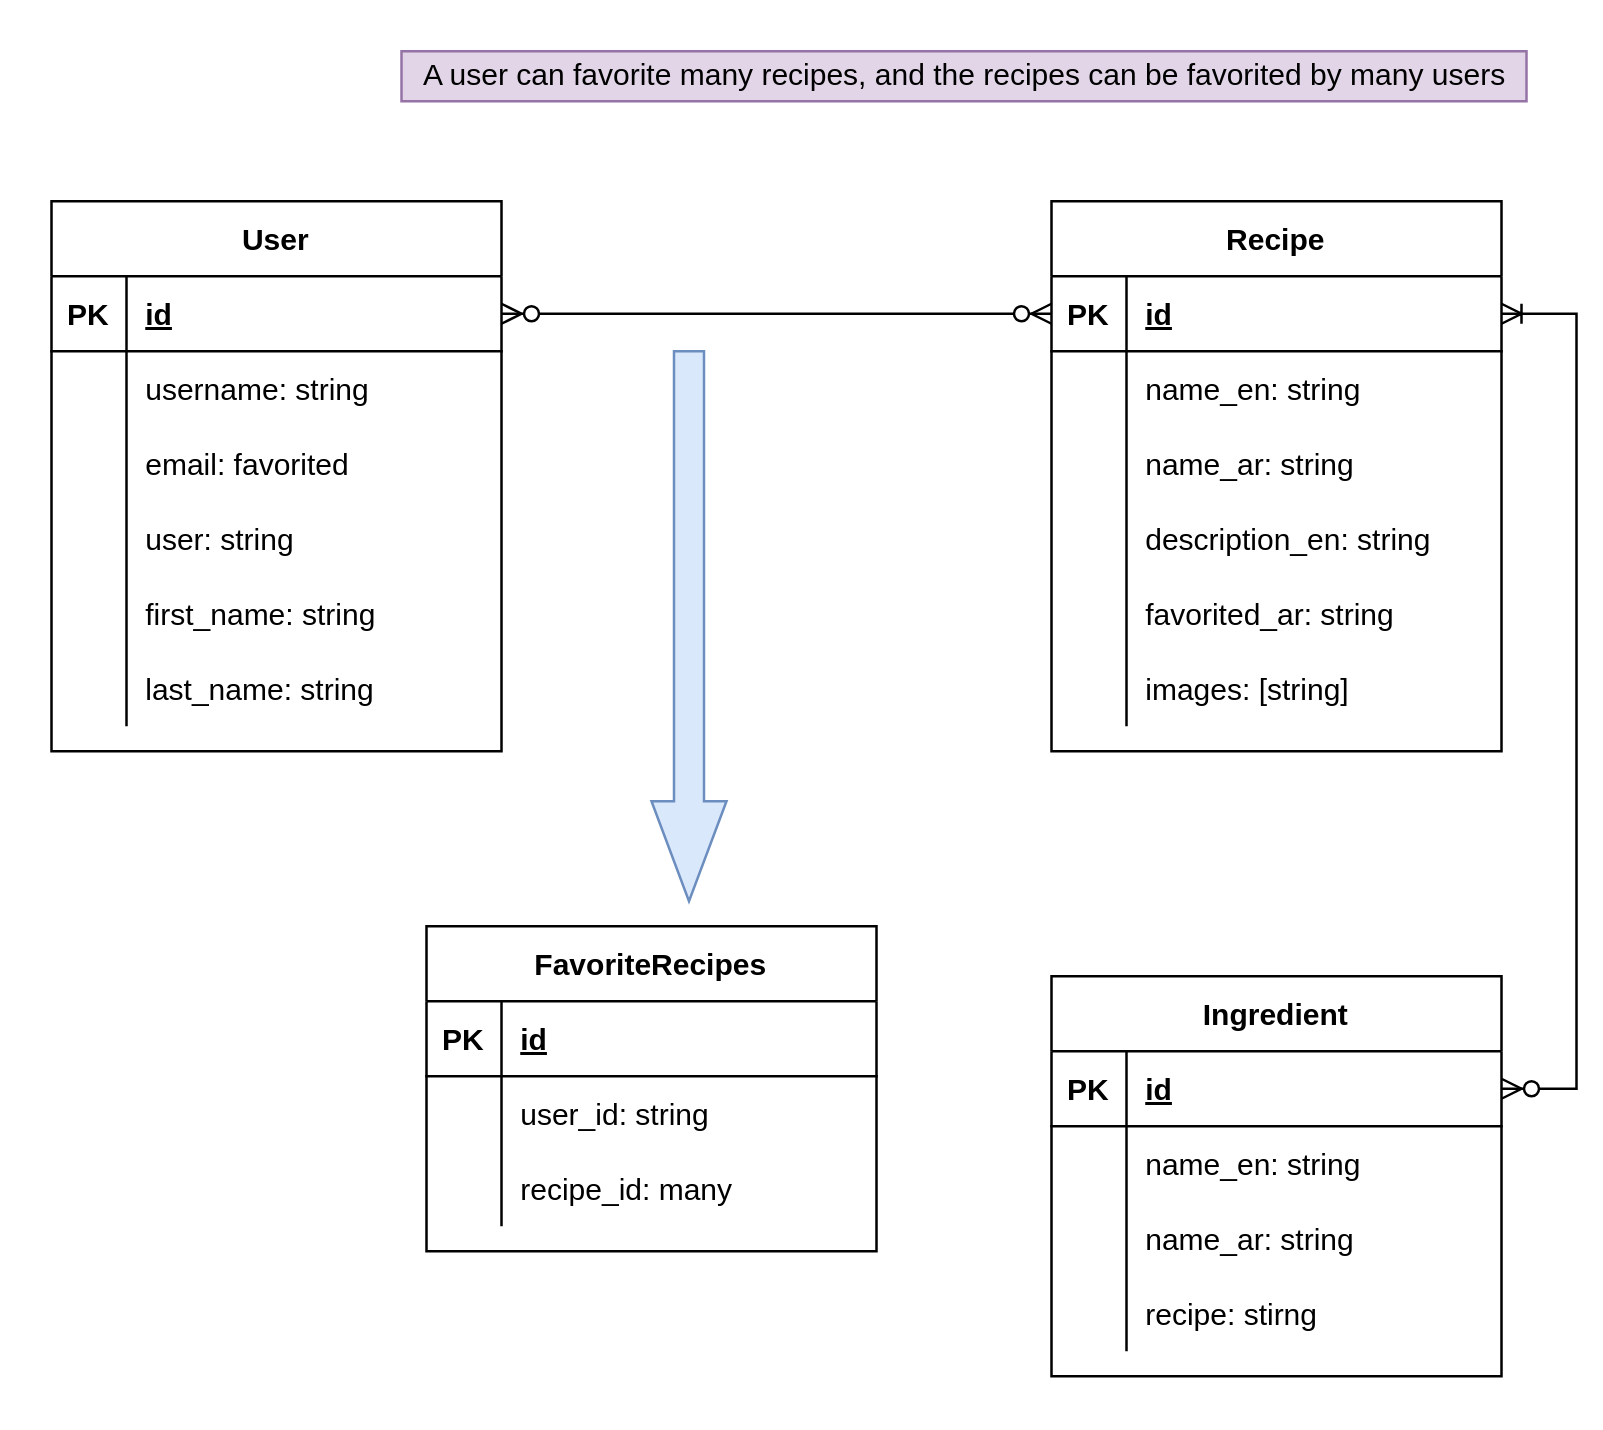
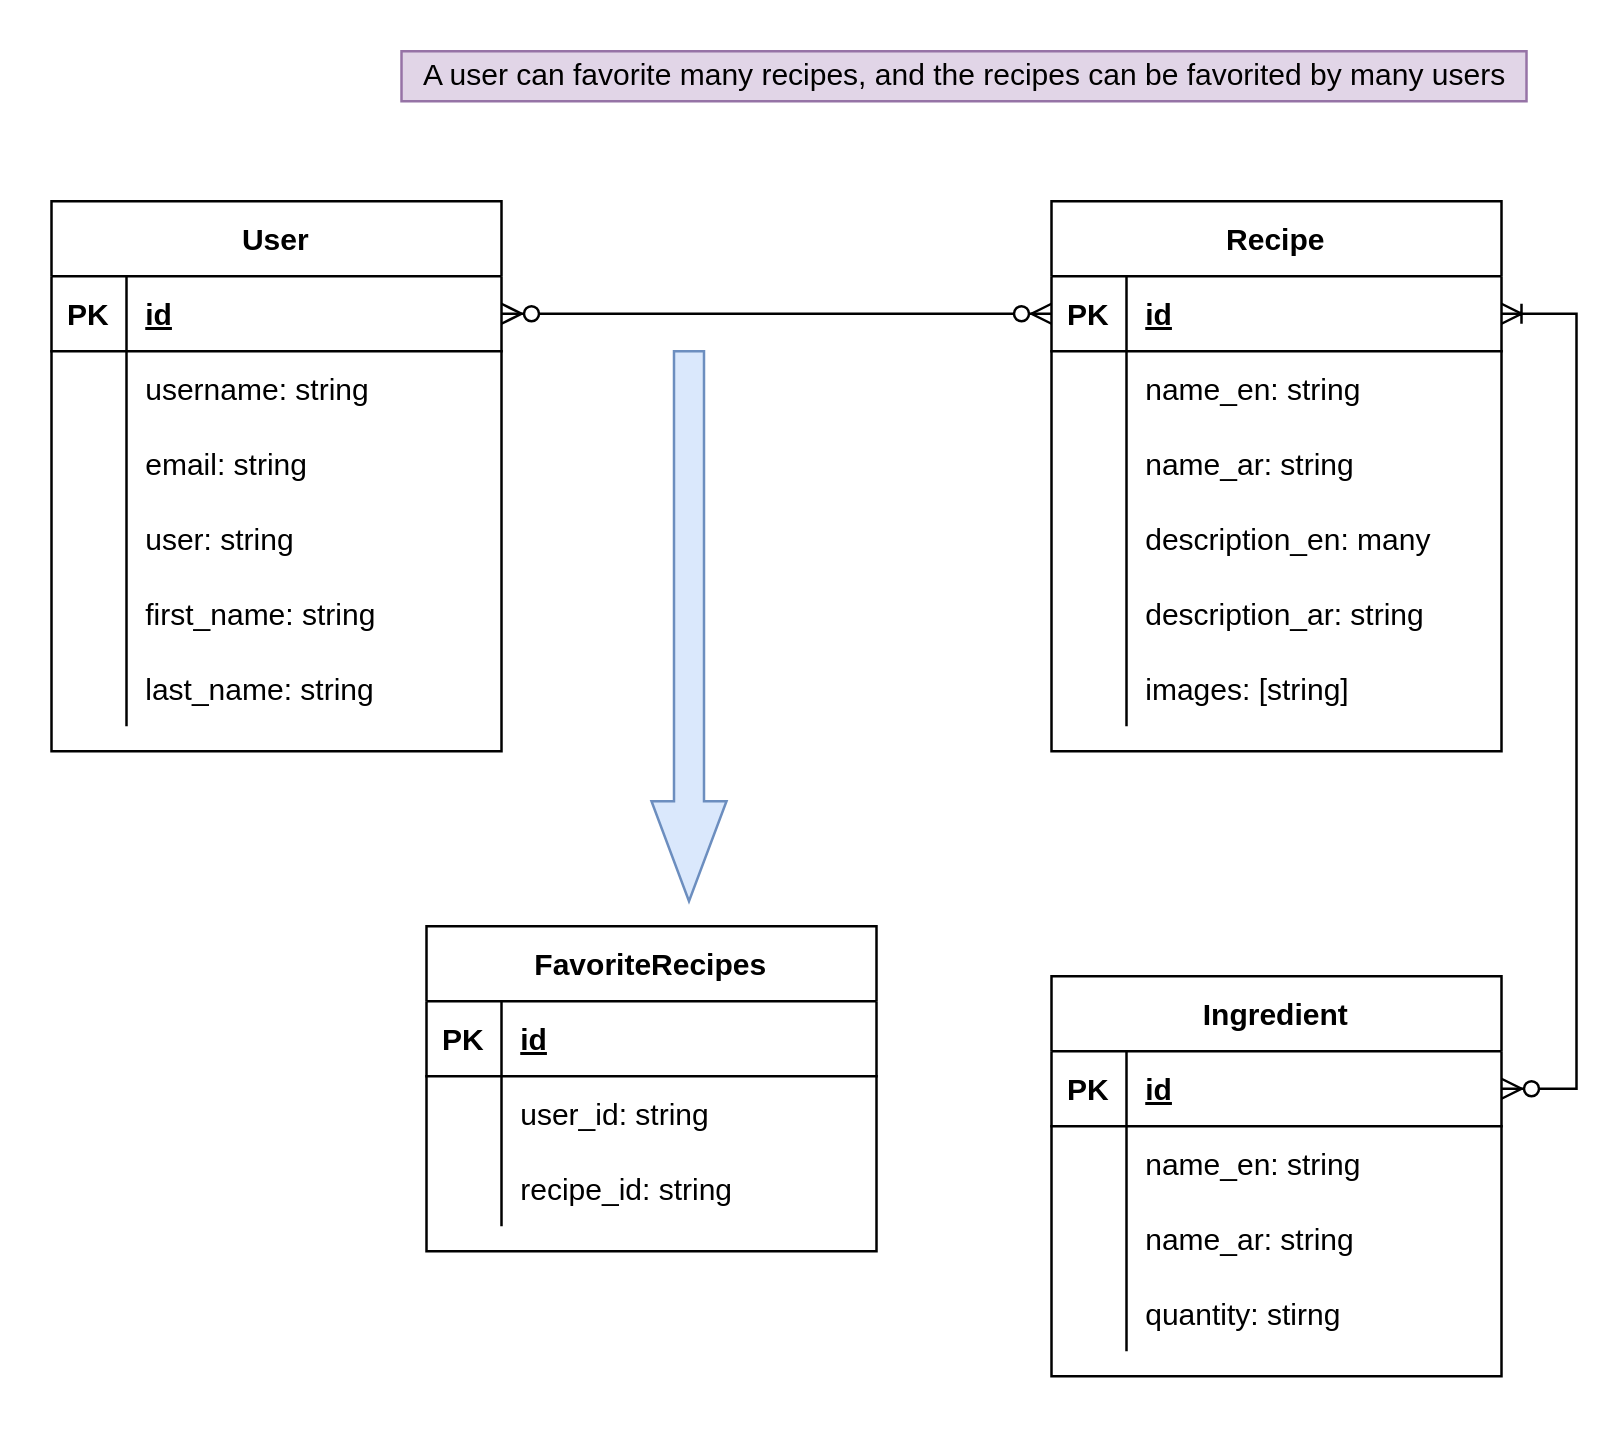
(260, 465) -> (235, 465)
(1310, 540) -> (1297, 540)
(1297, 615) -> (1310, 615)
(630, 1190) -> (643, 1190)
(1247, 1315) -> (1264, 1315)
